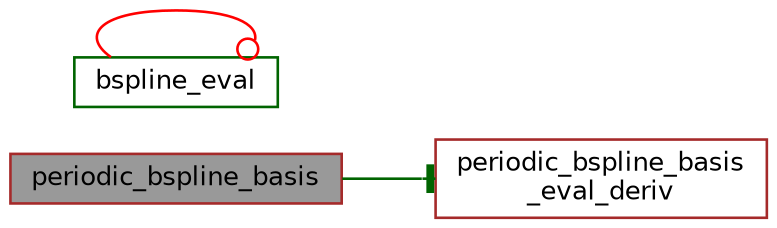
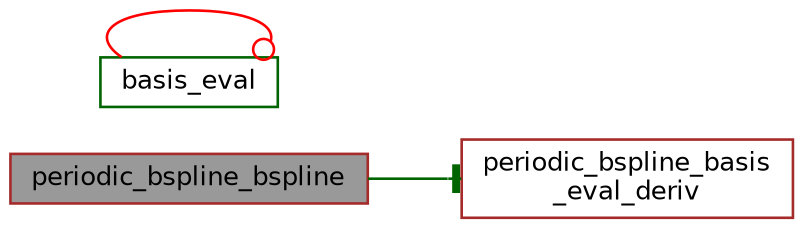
(176, 82) -> (189, 82)
(176, 179) -> (189, 179)
